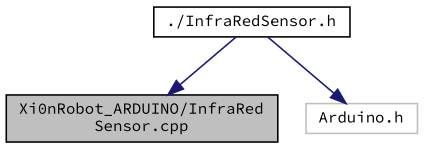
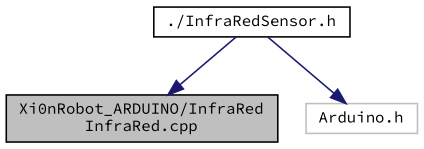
(142, 118) -> (142, 118)
